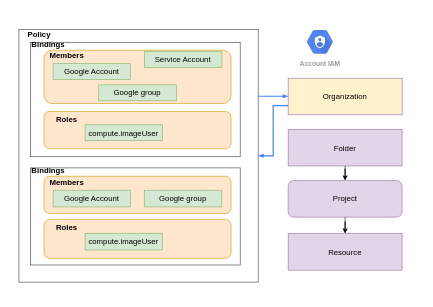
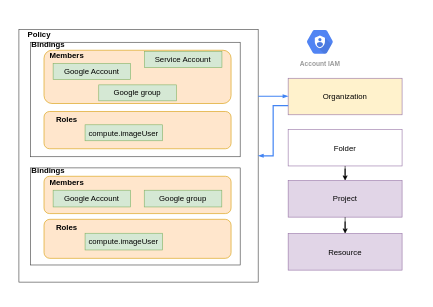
(345, 148) -> (345, 148)
(345, 199) -> (345, 199)
